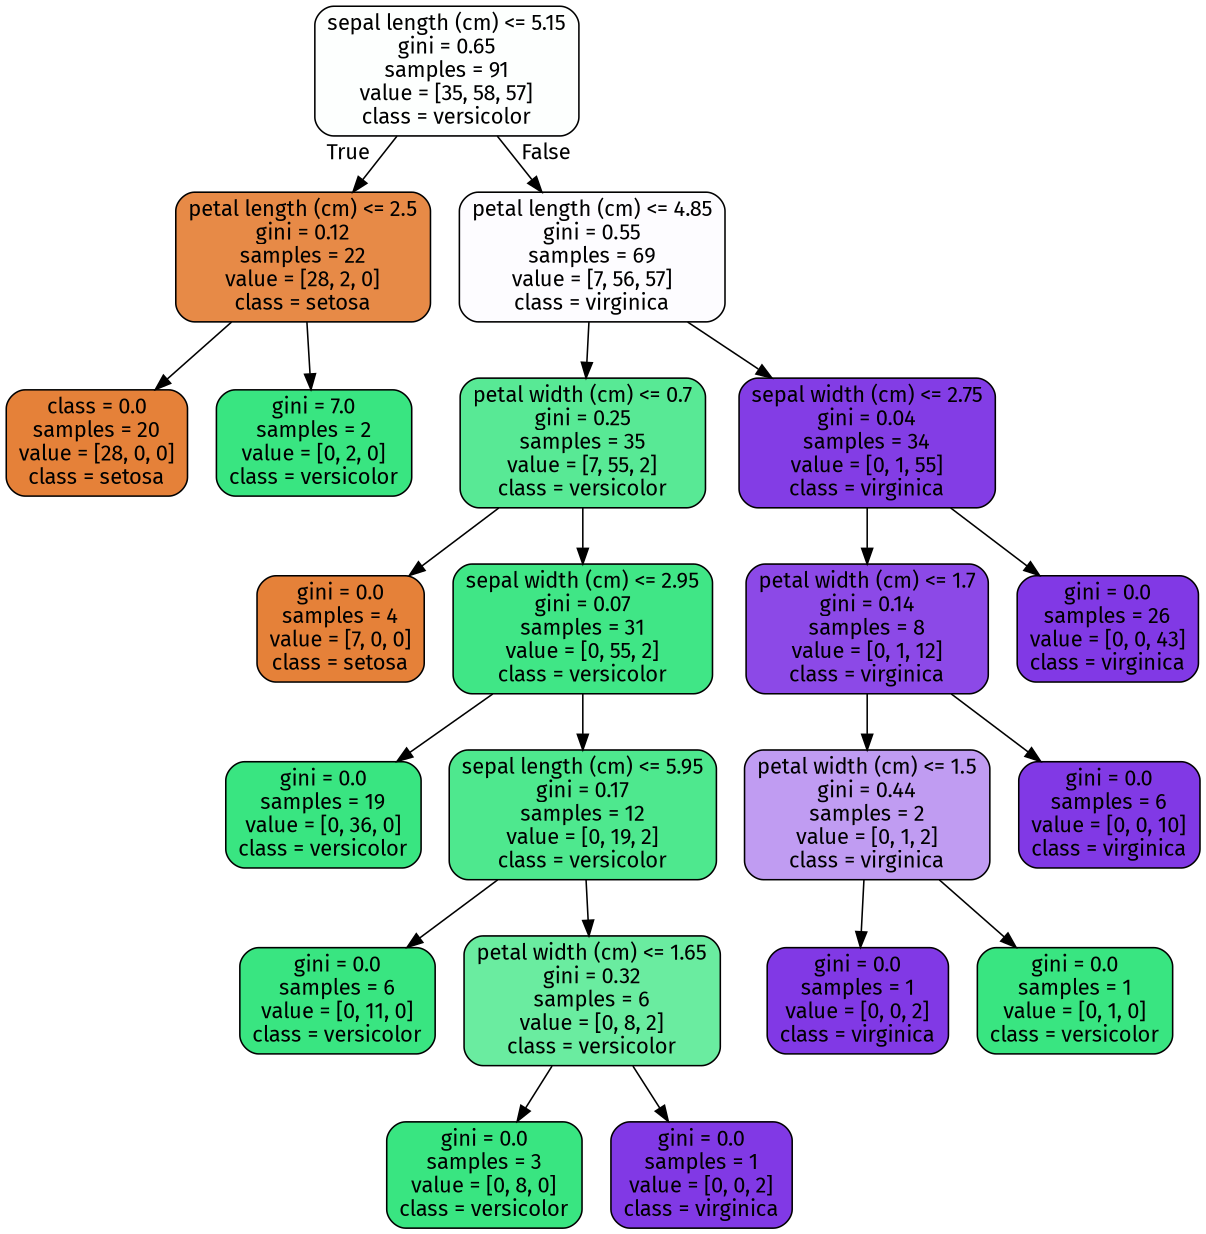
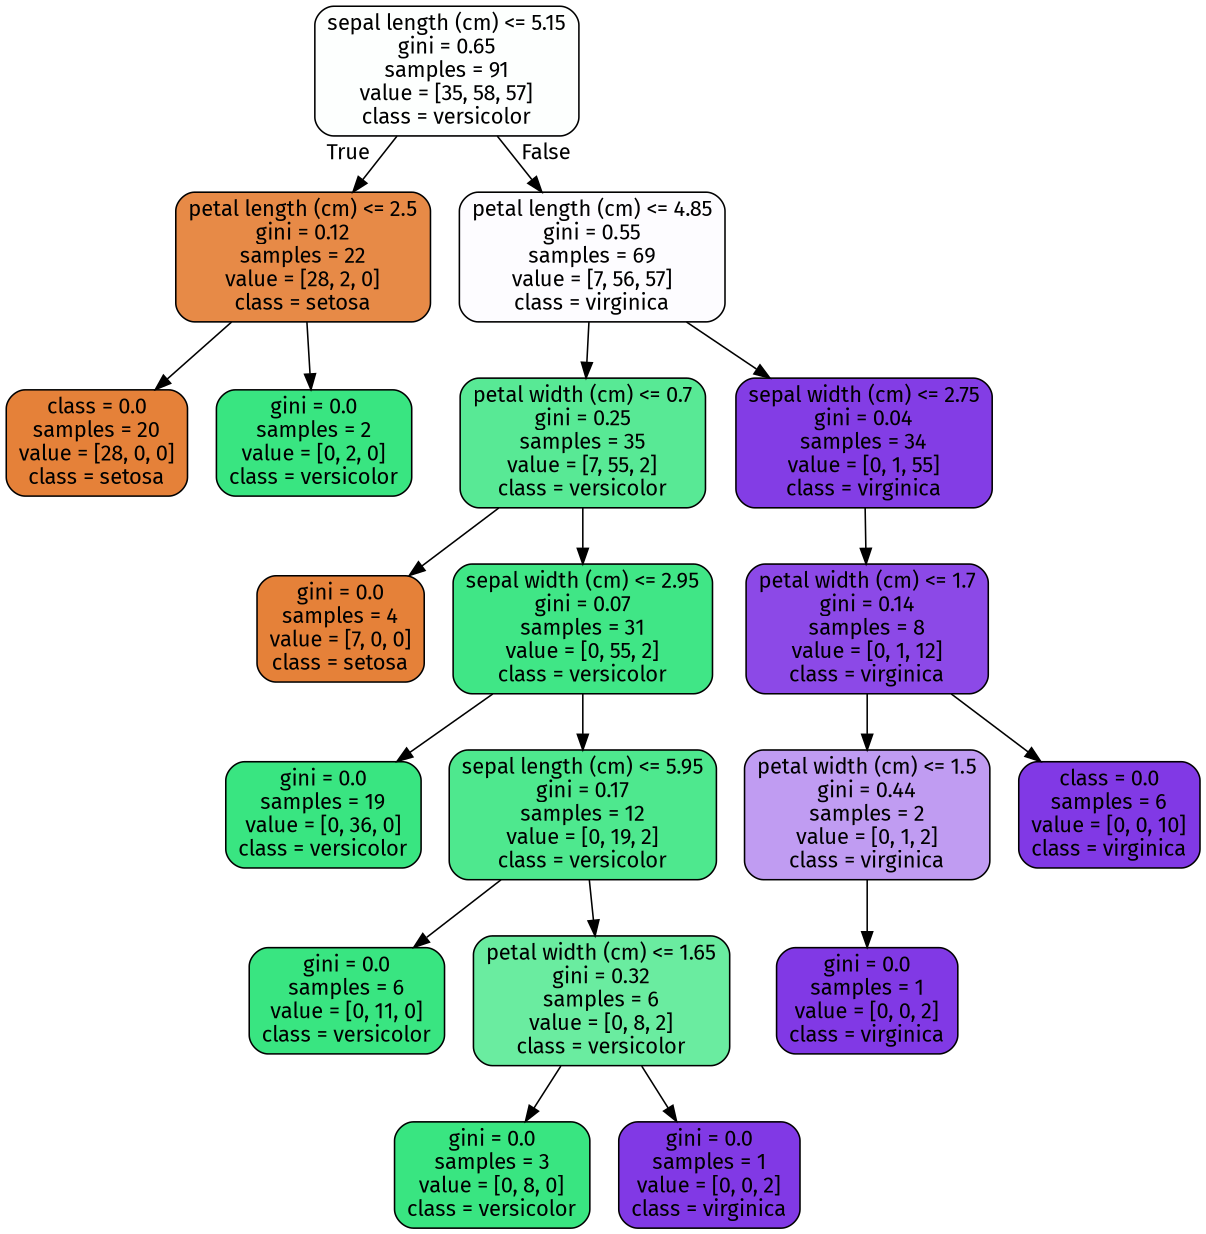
(314, 443) -> (314, 443)
(1108, 629) -> none
(1109, 815) -> (1109, 815)
(1075, 1001) -> none
